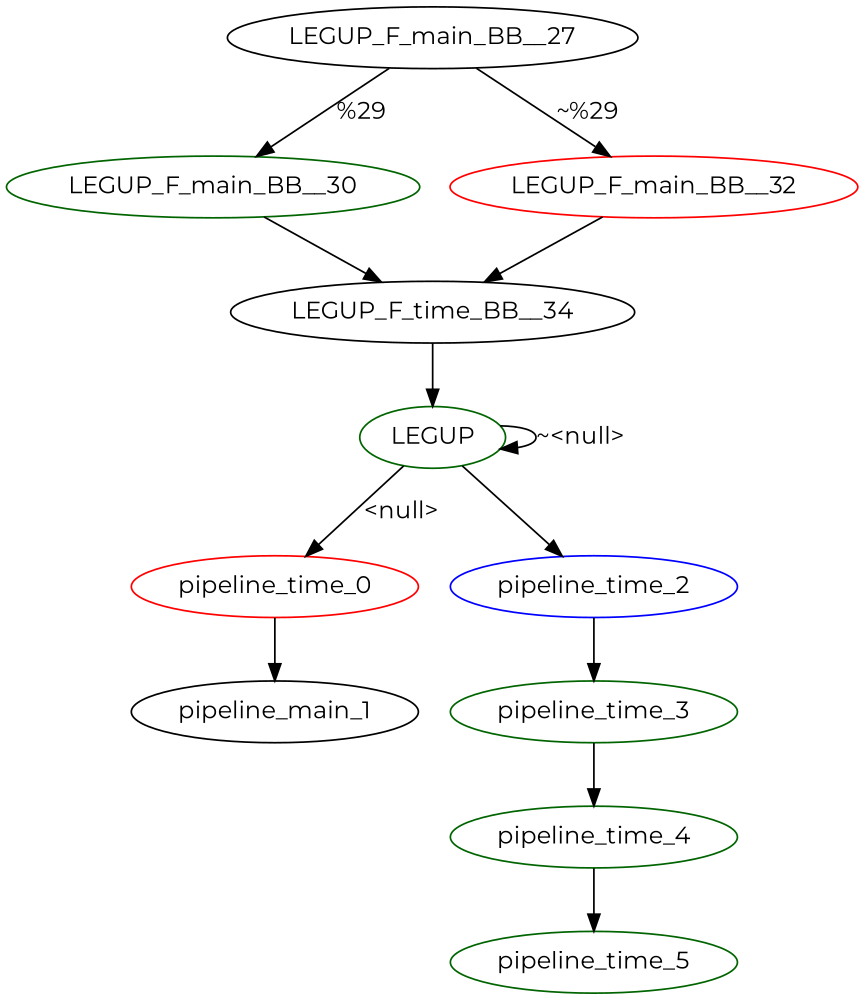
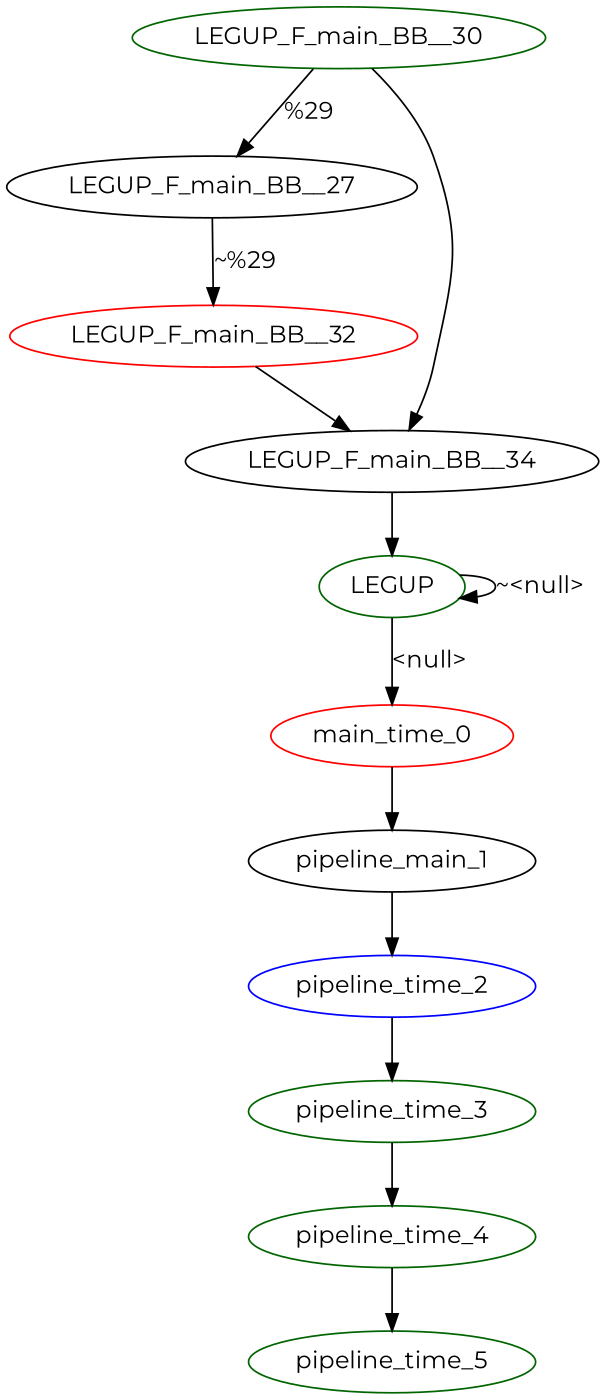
(330, 108) -> (281, 106)
(433, 312) -> (392, 461)
(506, 505) -> (392, 915)
(275, 587) -> (392, 736)
